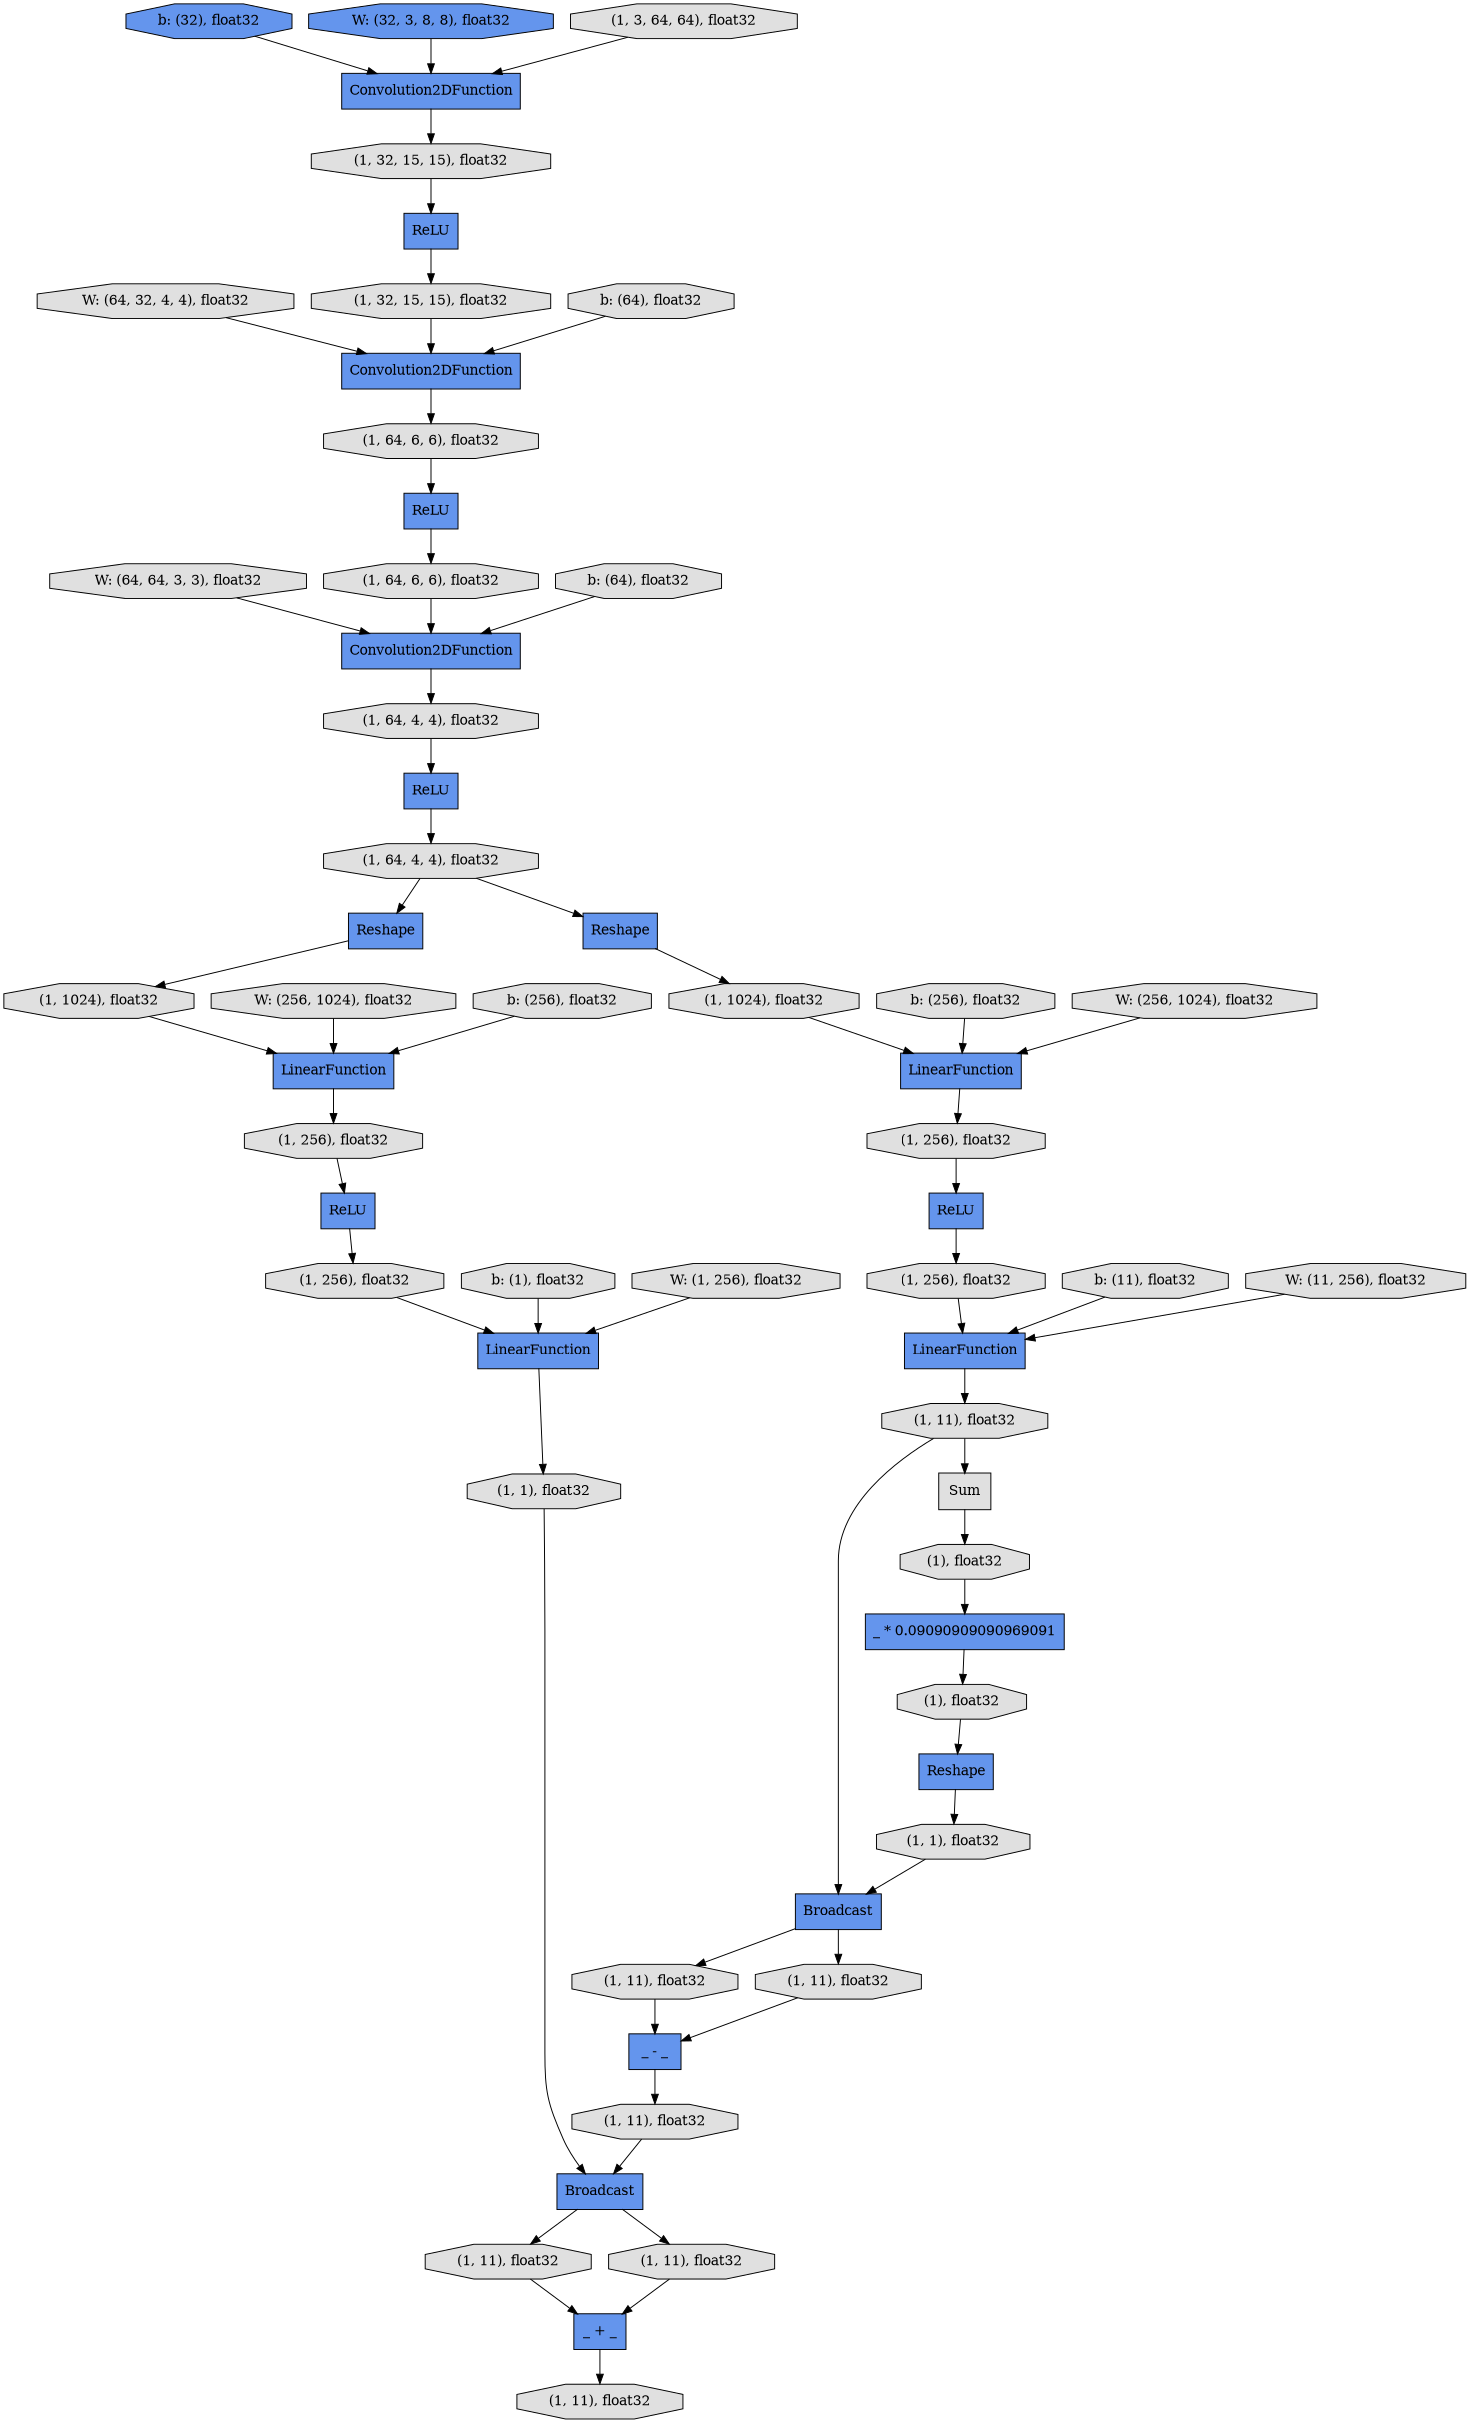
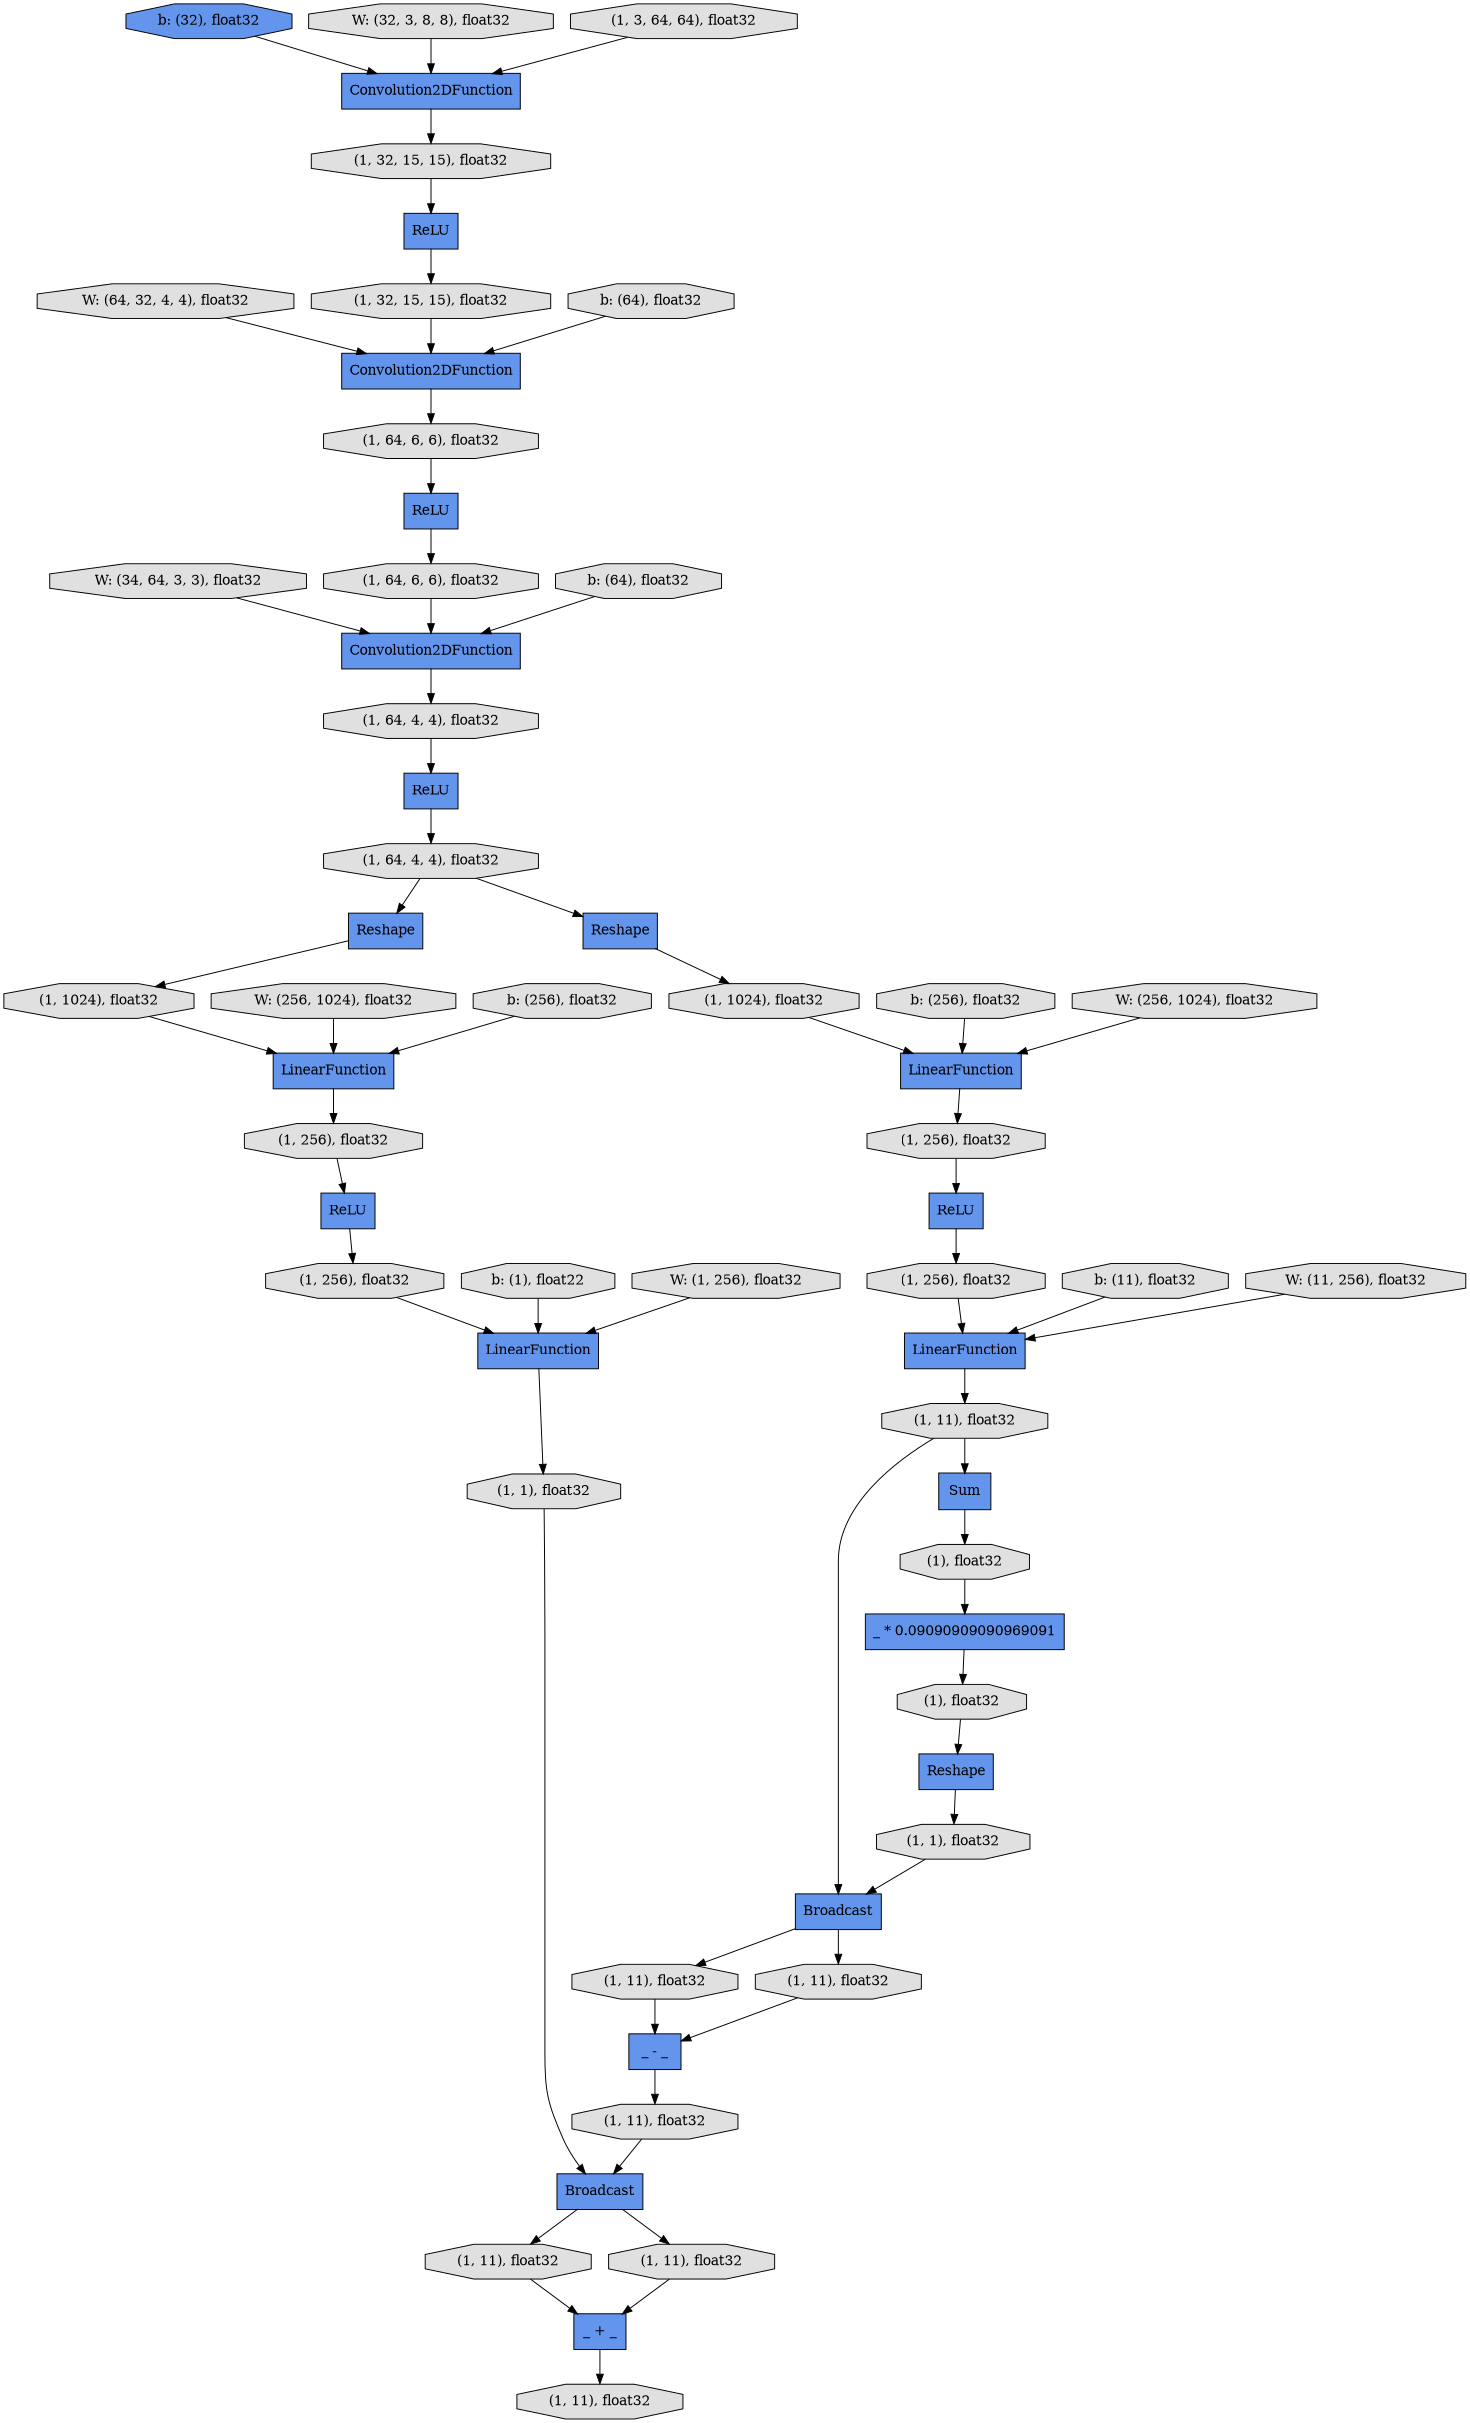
(431, 21) -> (431, 21)
(178, 581) -> (178, 581)
(538, 1281) -> (538, 1281)
(965, 1491) -> (965, 1491)
